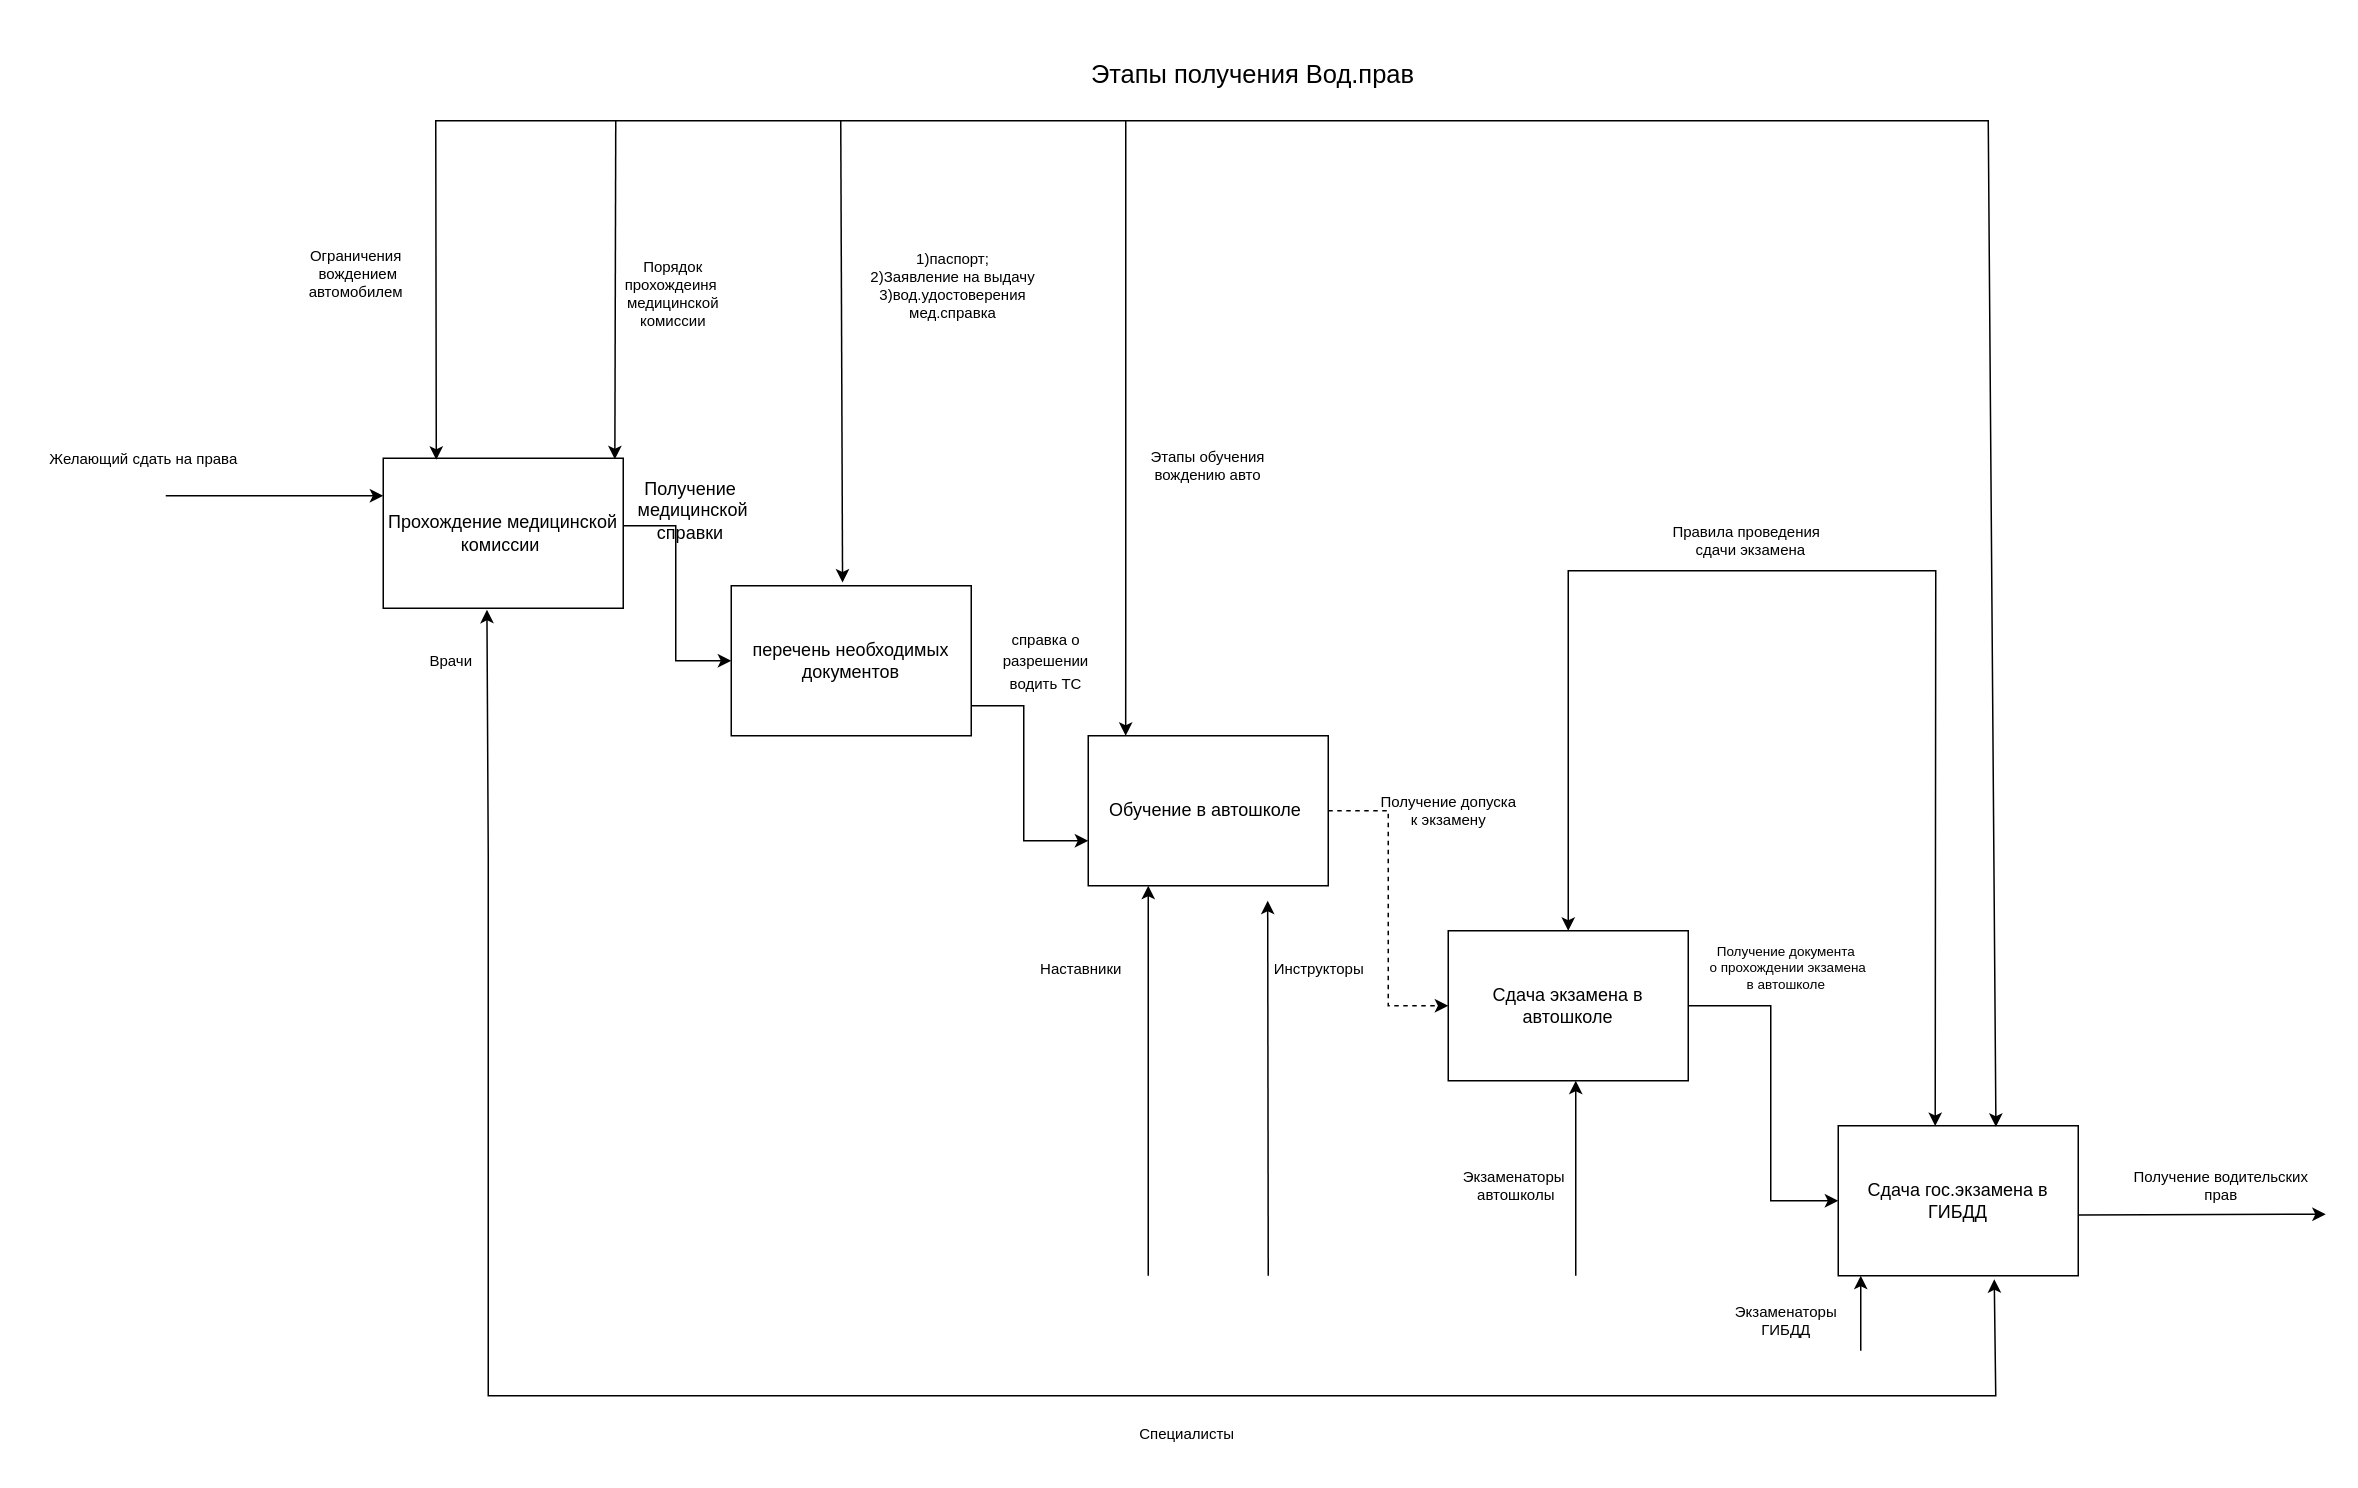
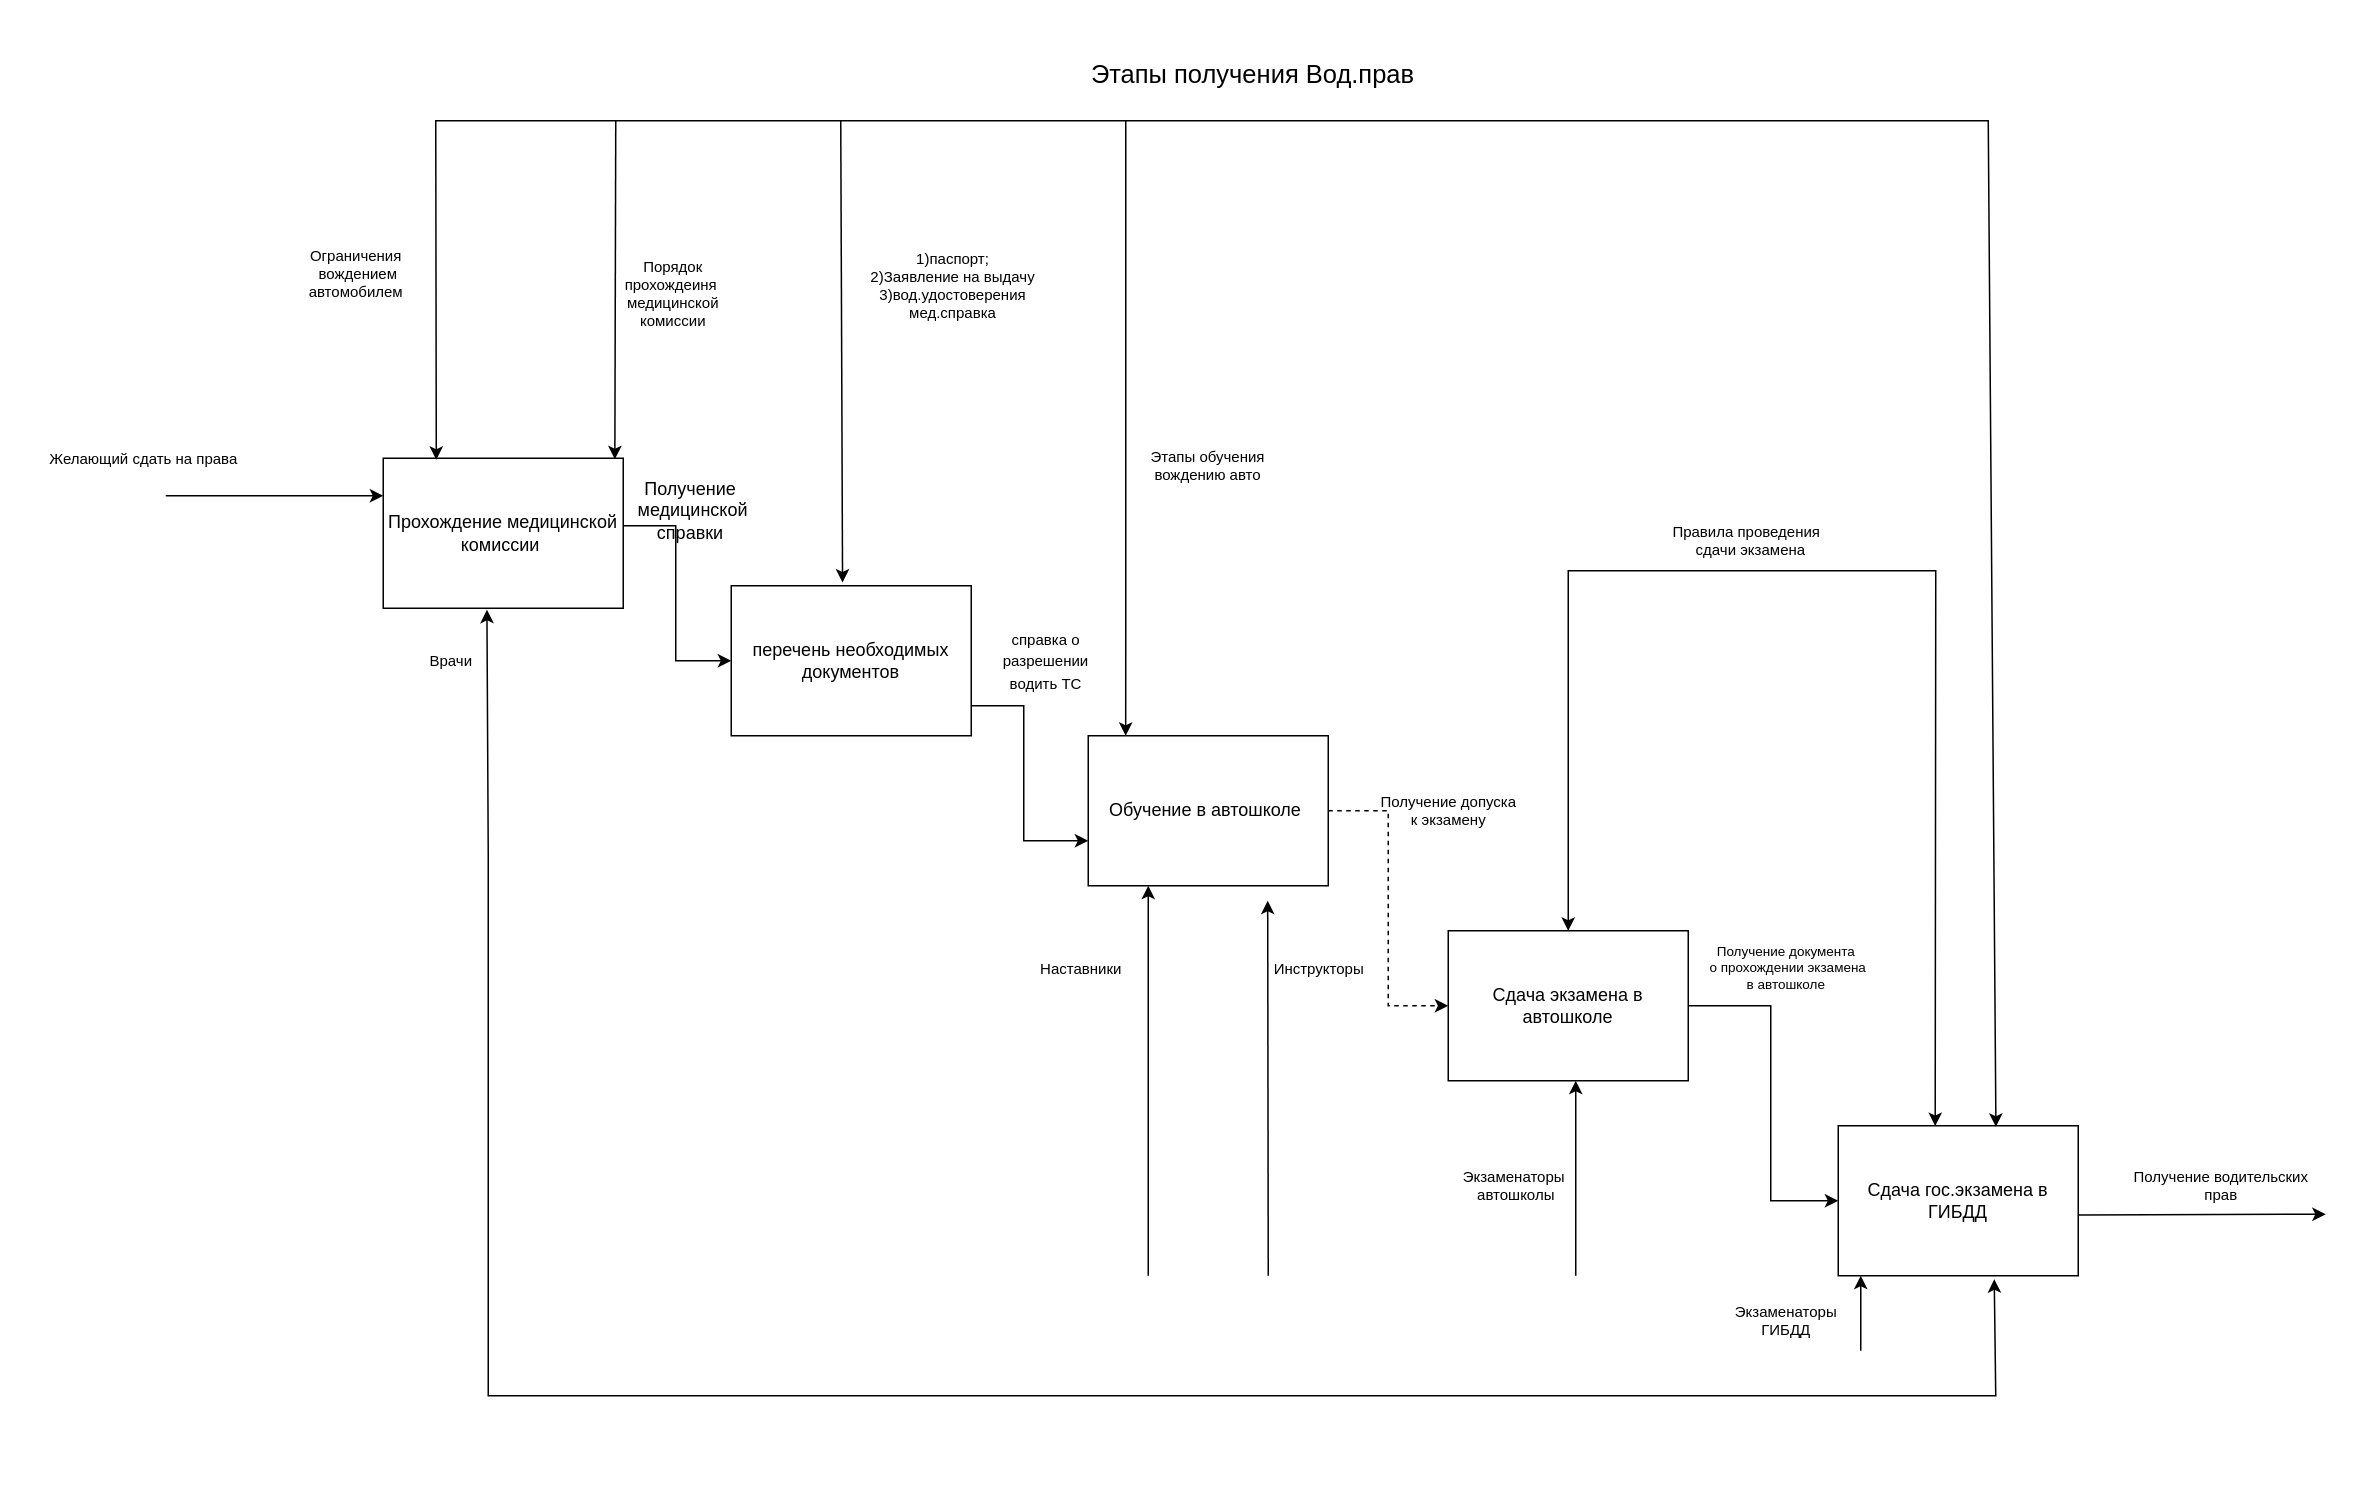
(1189, 1433) -> none
